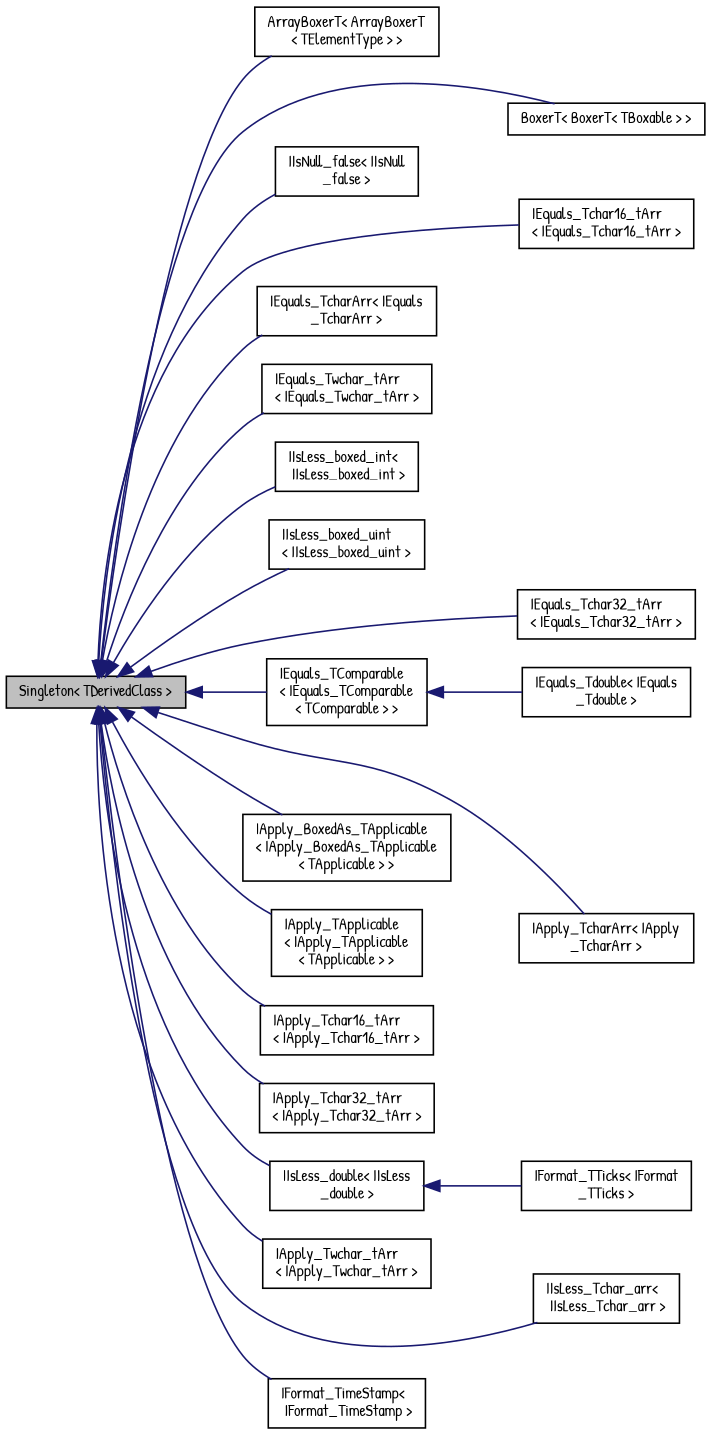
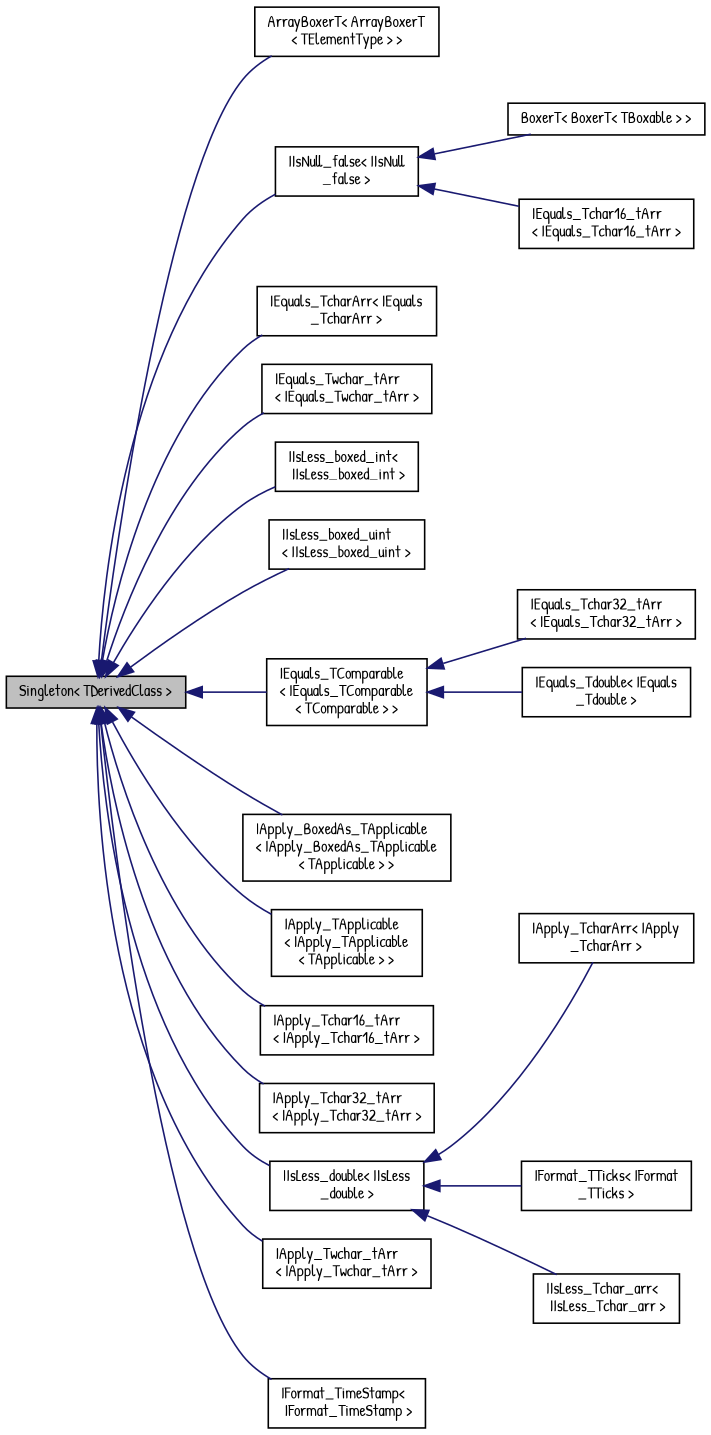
(203, 191) -> (483, 144)
(194, 325) -> (477, 198)
(332, 630) -> (485, 651)
(391, 774) -> (527, 1067)
(208, 1257) -> (493, 1244)
